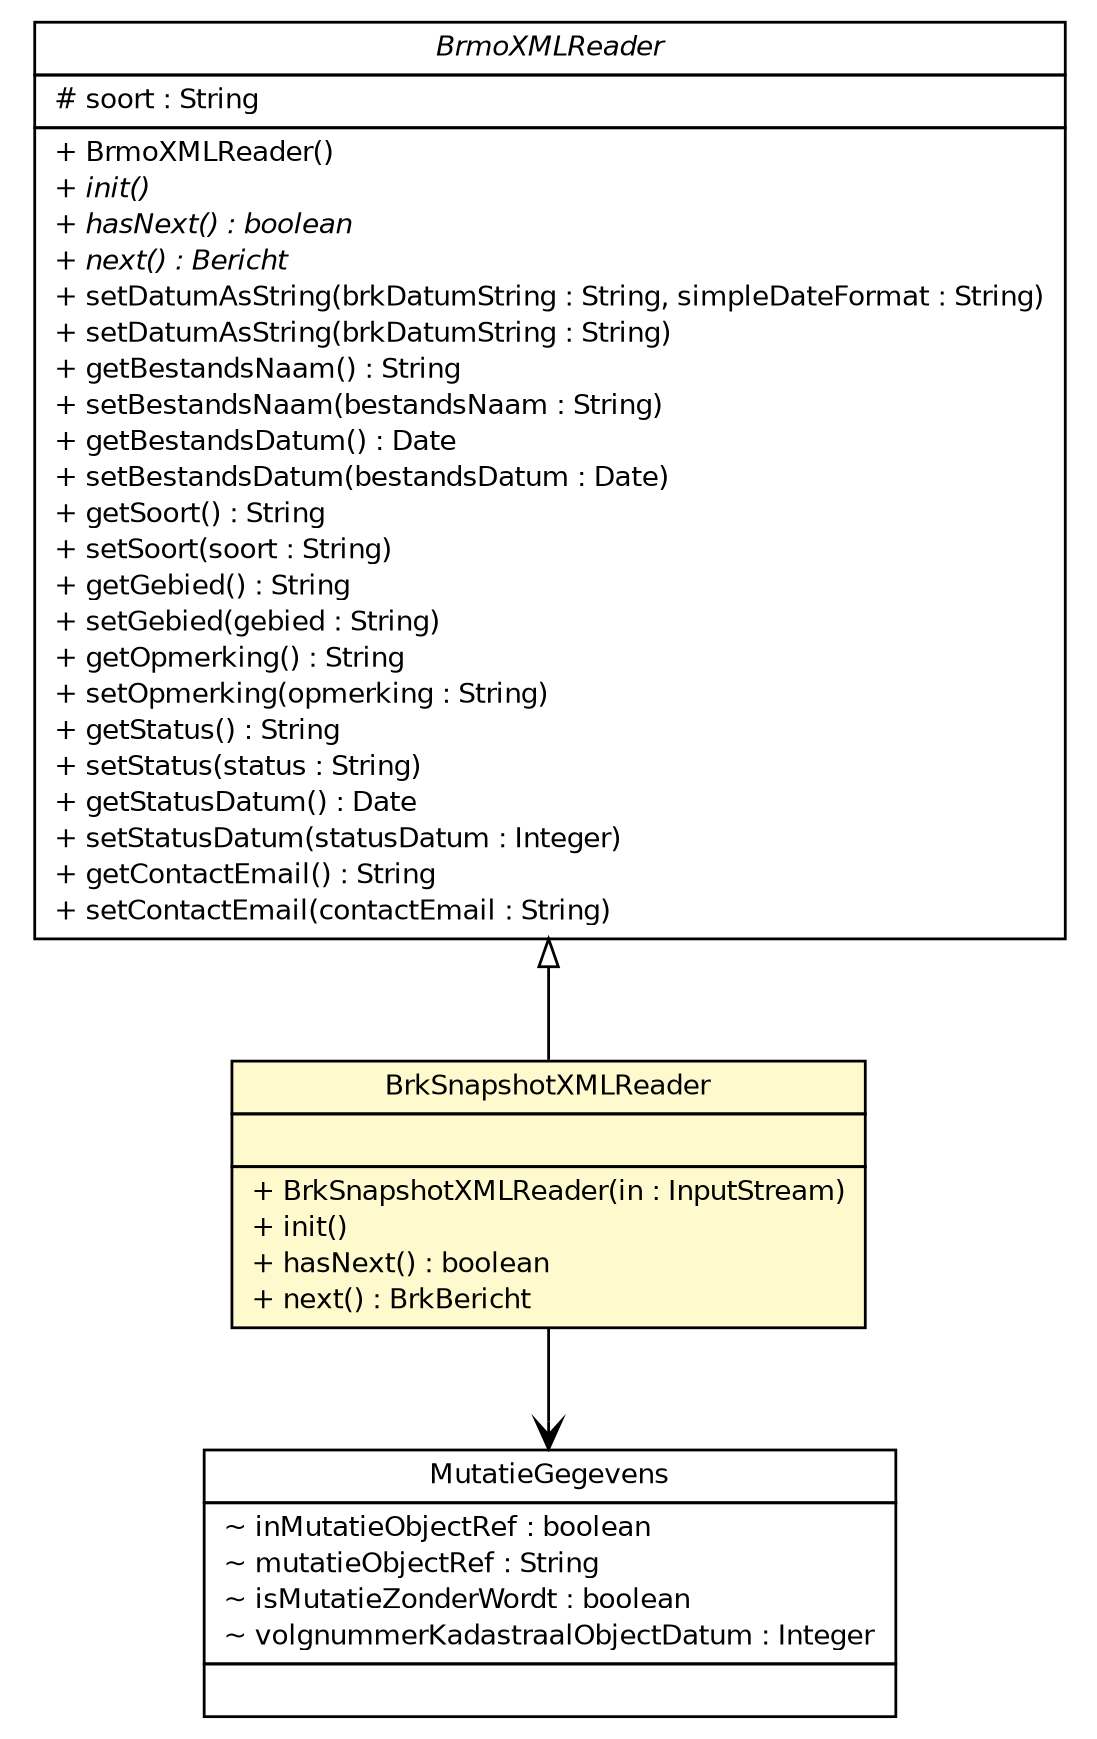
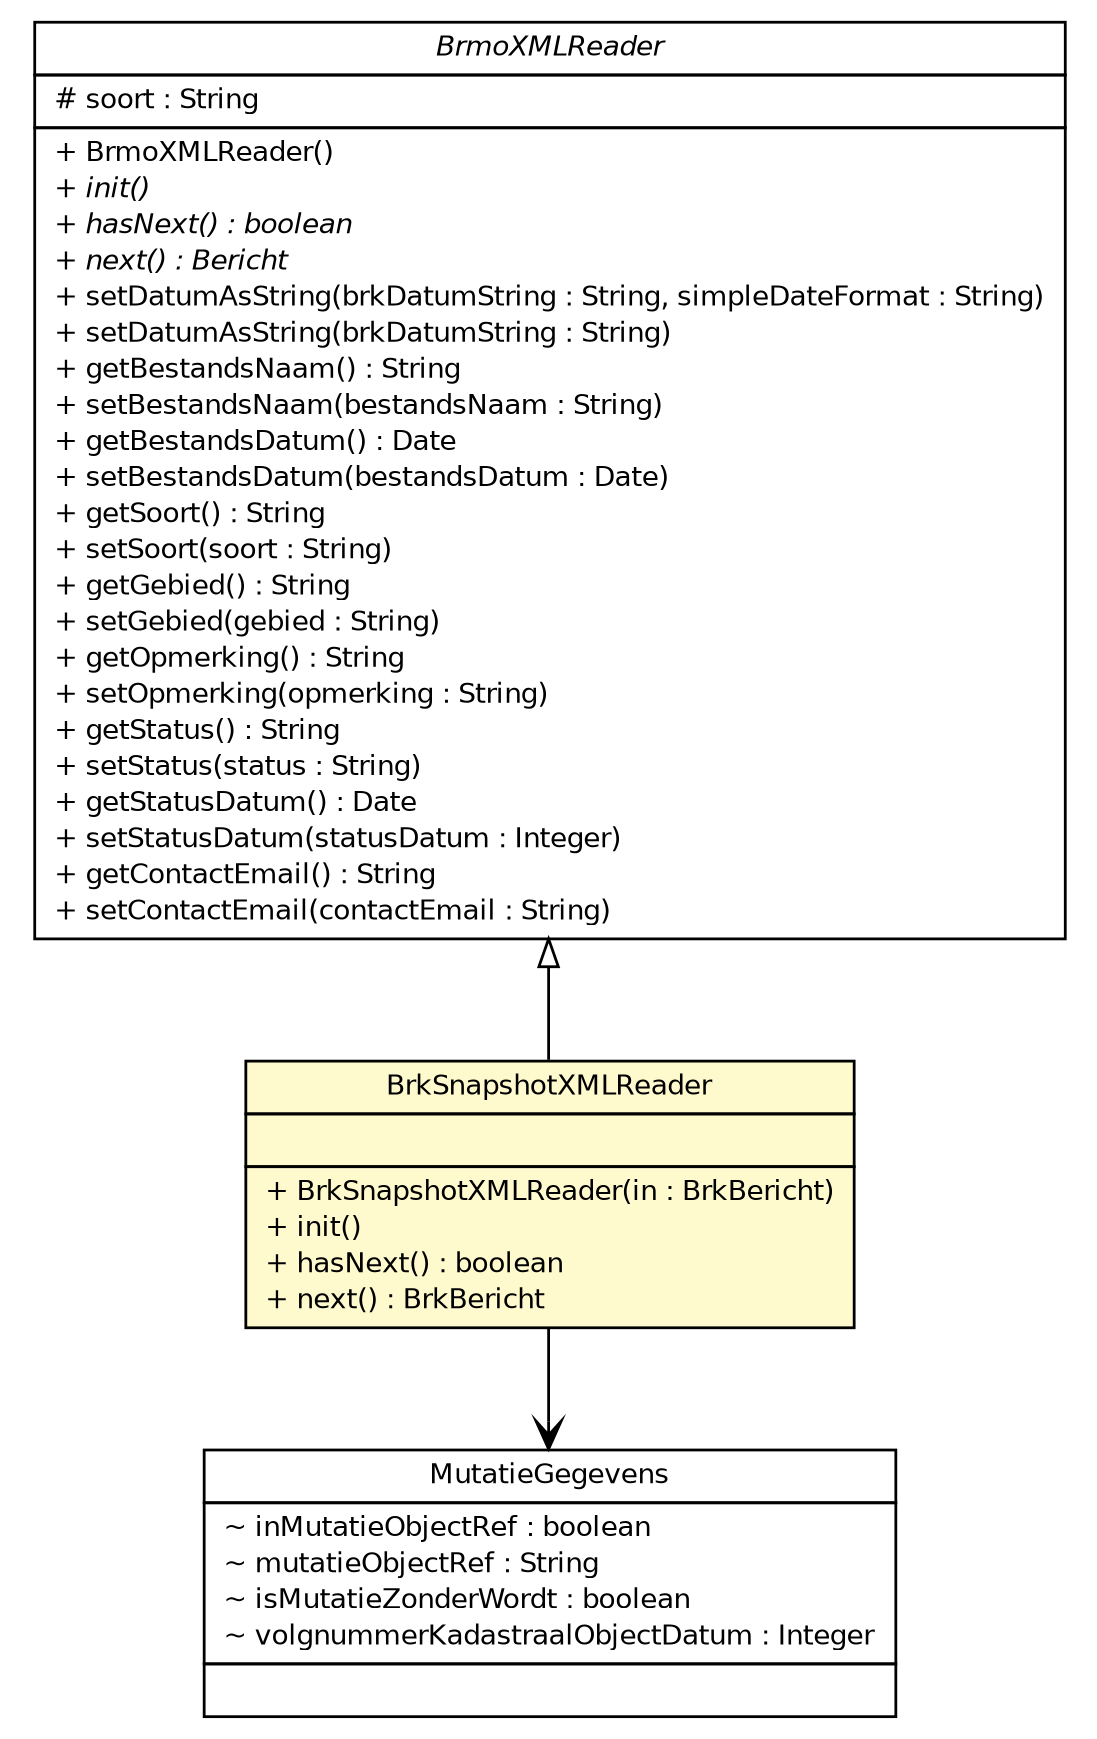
(549, 1192) -> (550, 1192)
